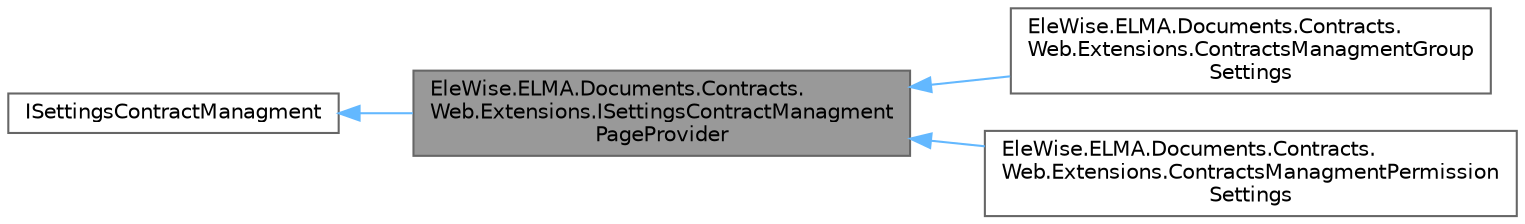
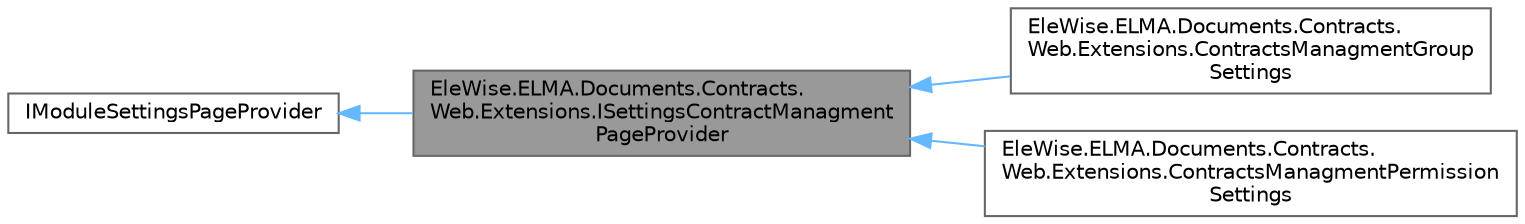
(173, 113) -> (173, 113)
